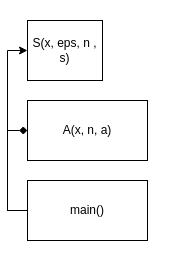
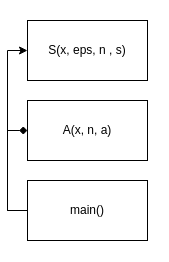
(65, 51) -> (88, 51)
